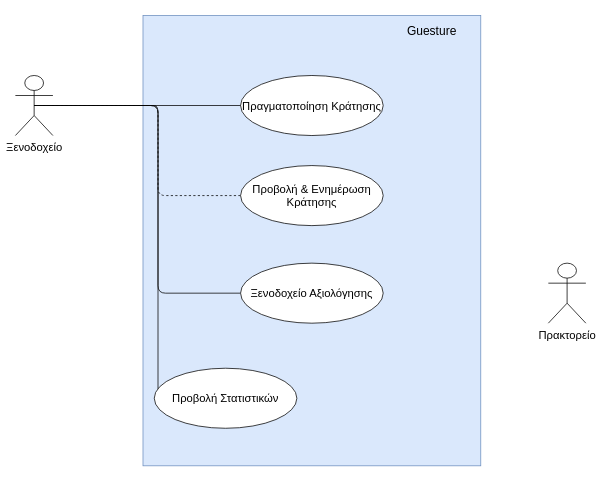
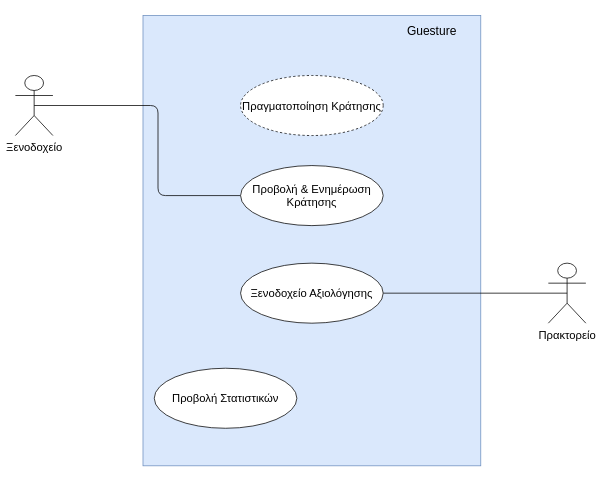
(199, 105) -> none
(312, 105) -> (312, 105)
(199, 195) -> (199, 195)
(199, 293) -> none
none -> (473, 293)
(158, 341) -> none
